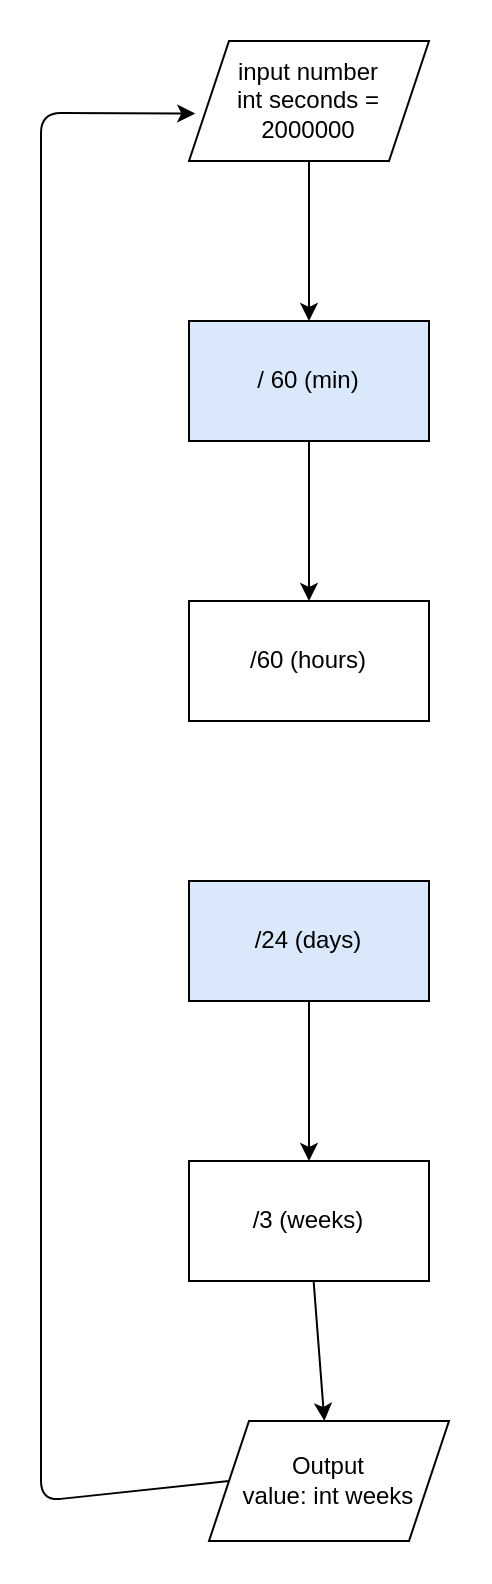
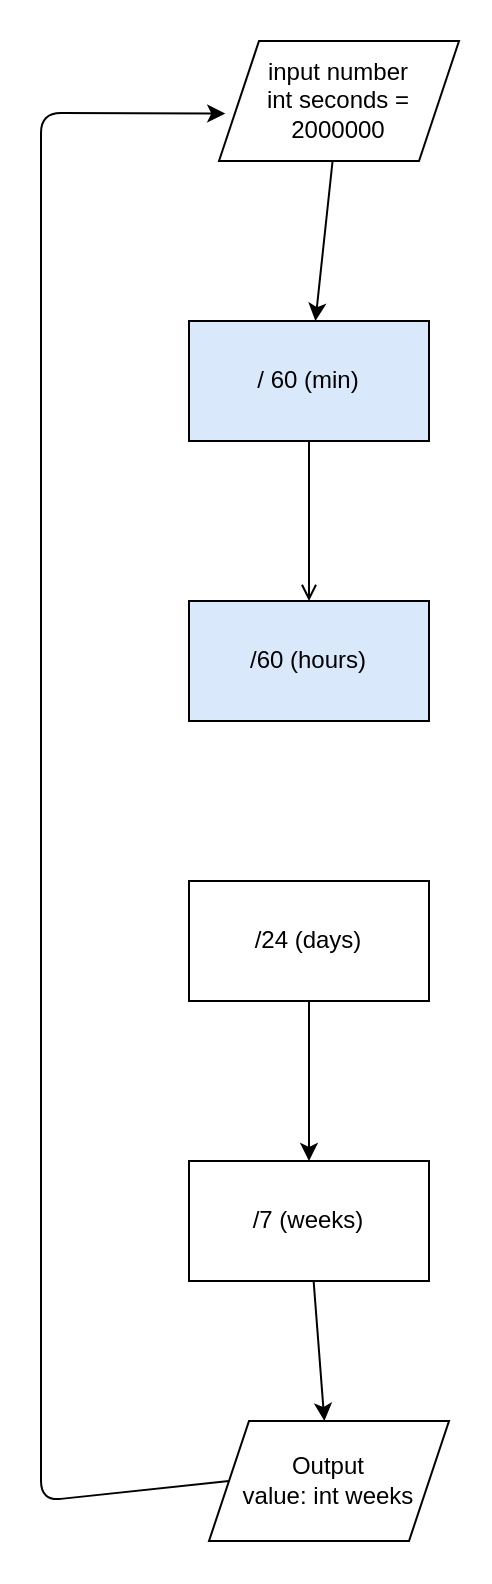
(309, 101) -> (339, 101)
(309, 586) -> (309, 588)
(309, 661) -> (309, 661)
(309, 941) -> (309, 941)
(309, 1221) -> (309, 1221)
